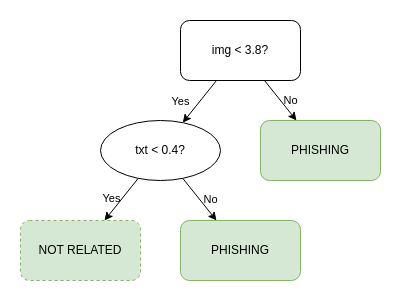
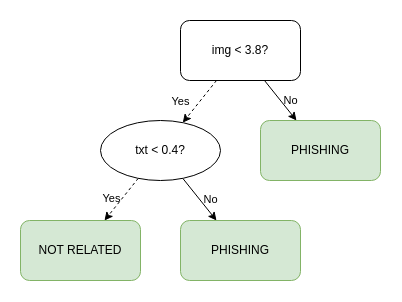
(201, 99) -> (201, 99)
(123, 197) -> (123, 197)
(81, 251) -> (81, 251)
